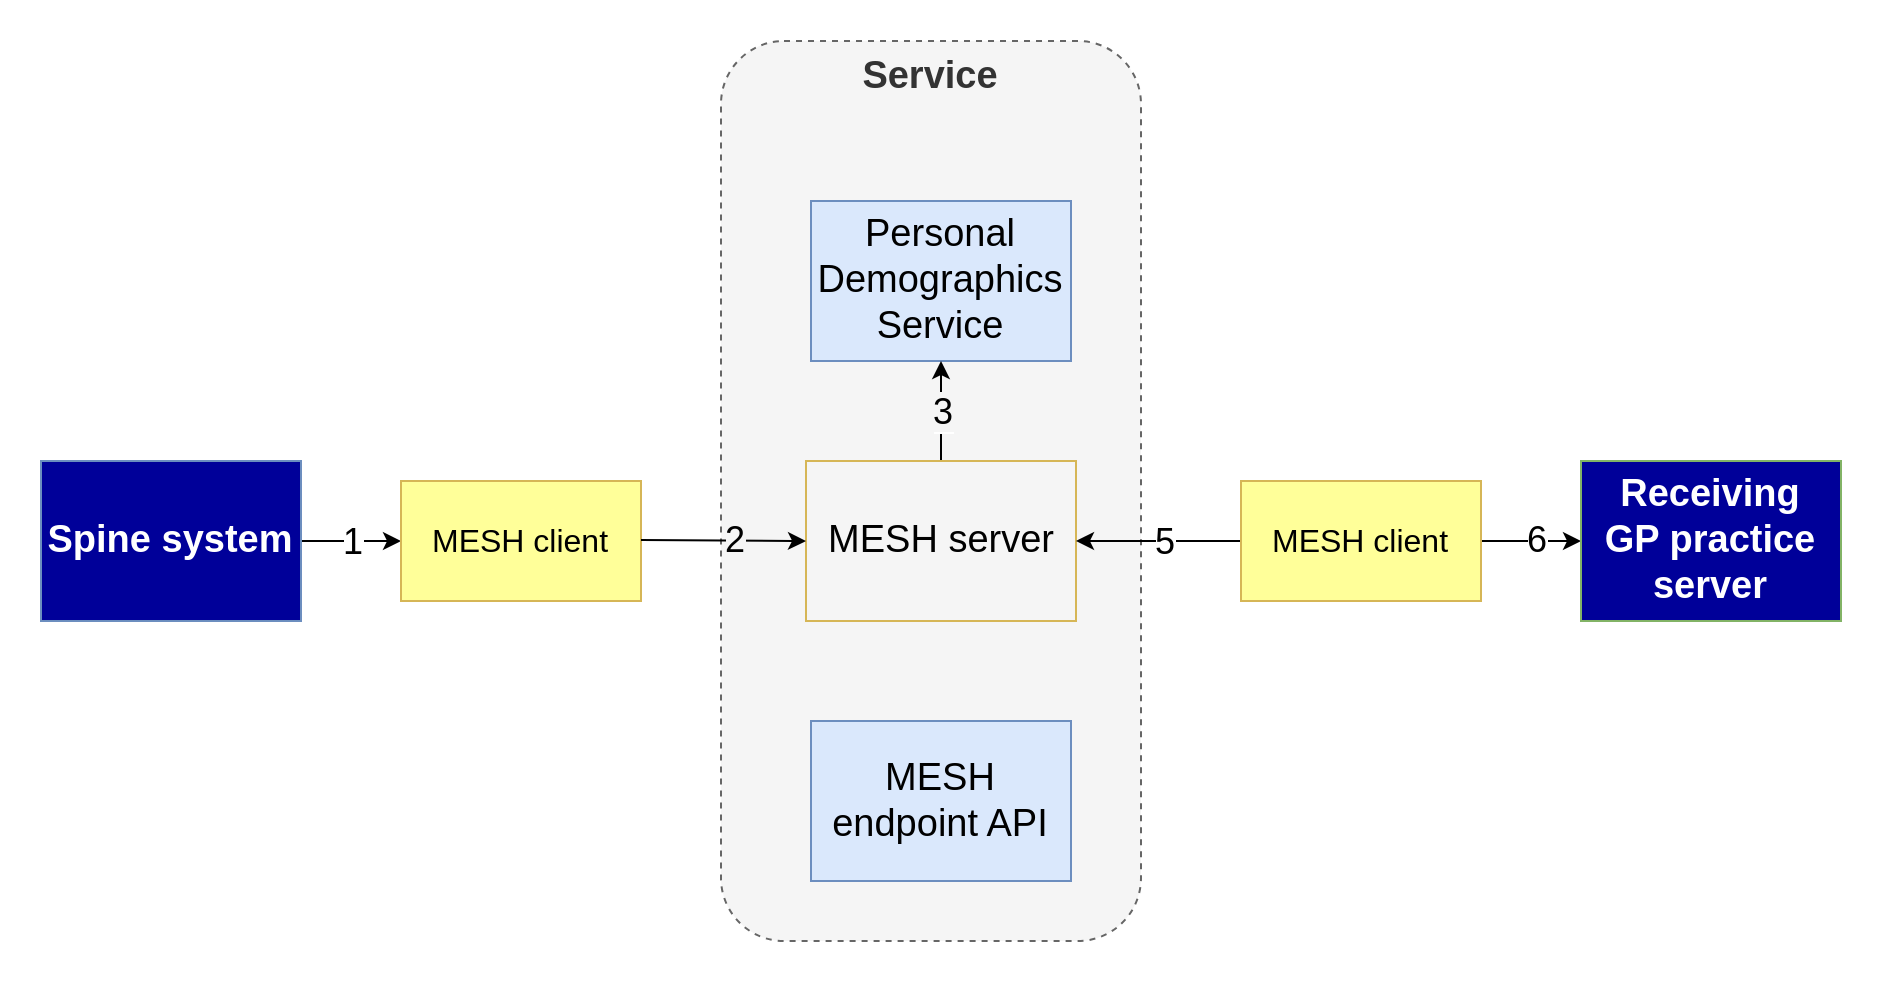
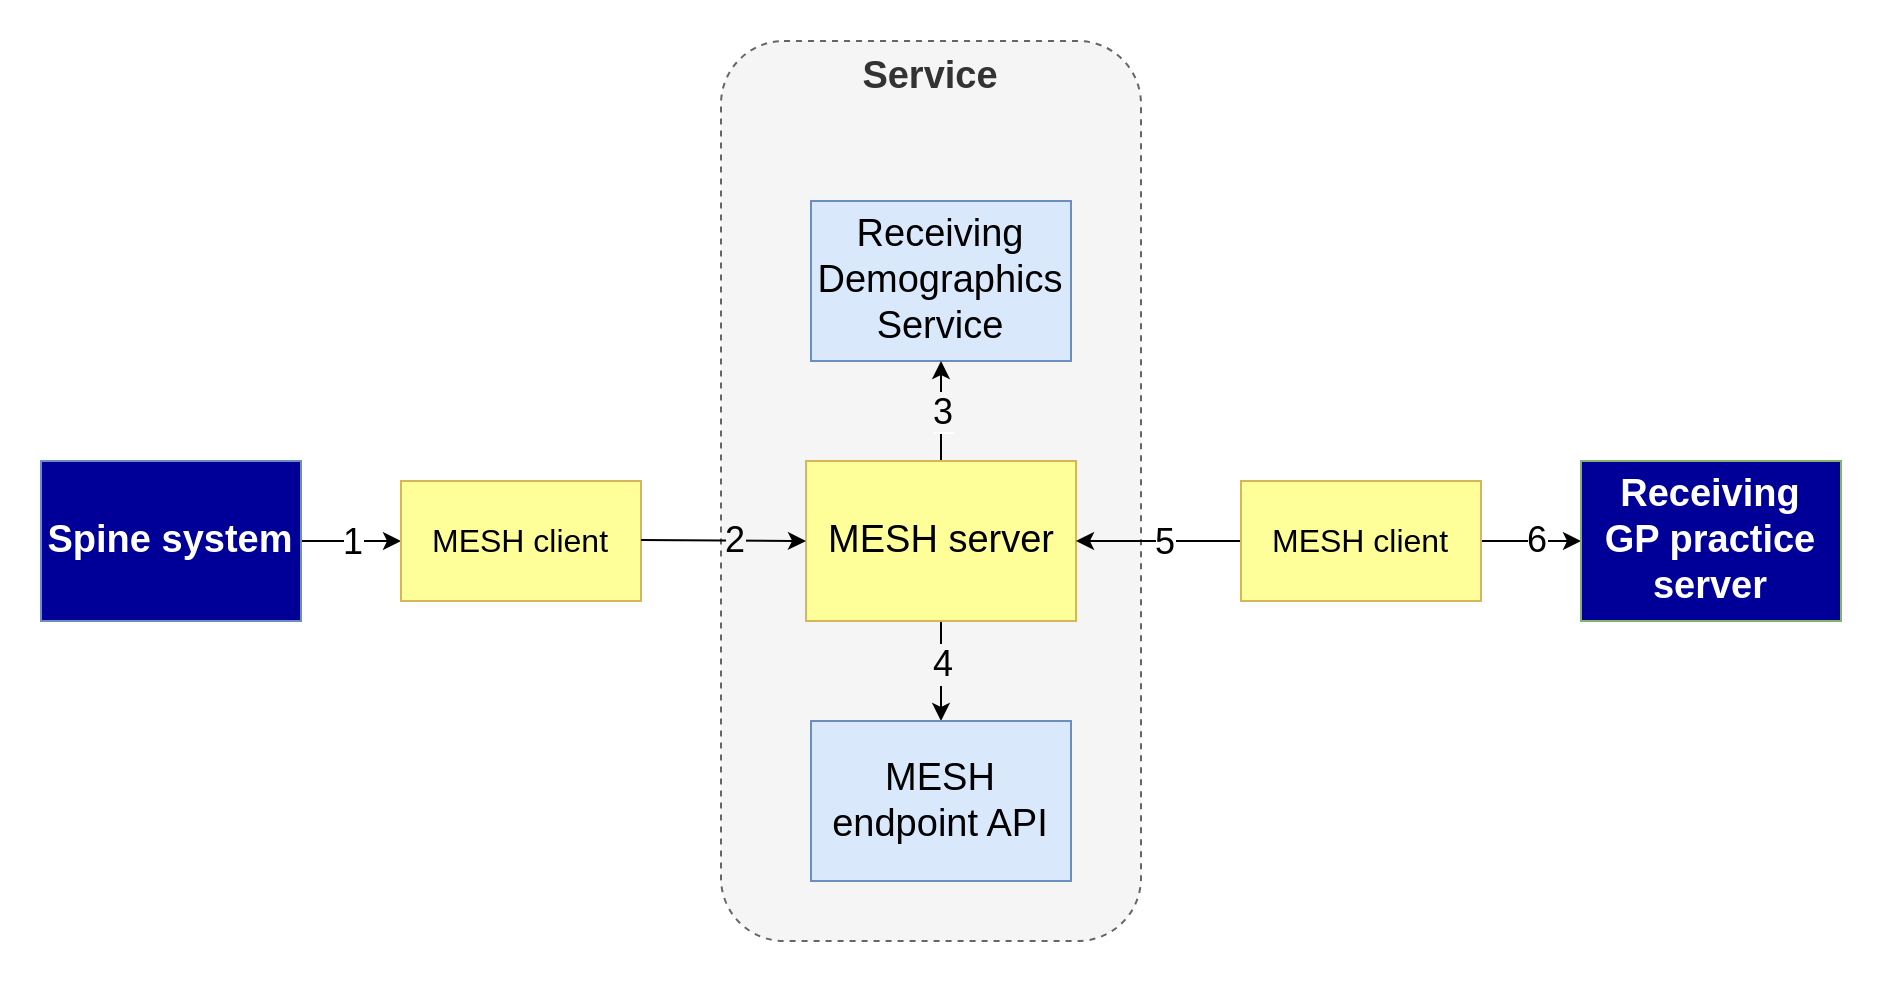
(941, 281) -> (941, 281)
(941, 541) -> (941, 541)
none -> (941, 645)
